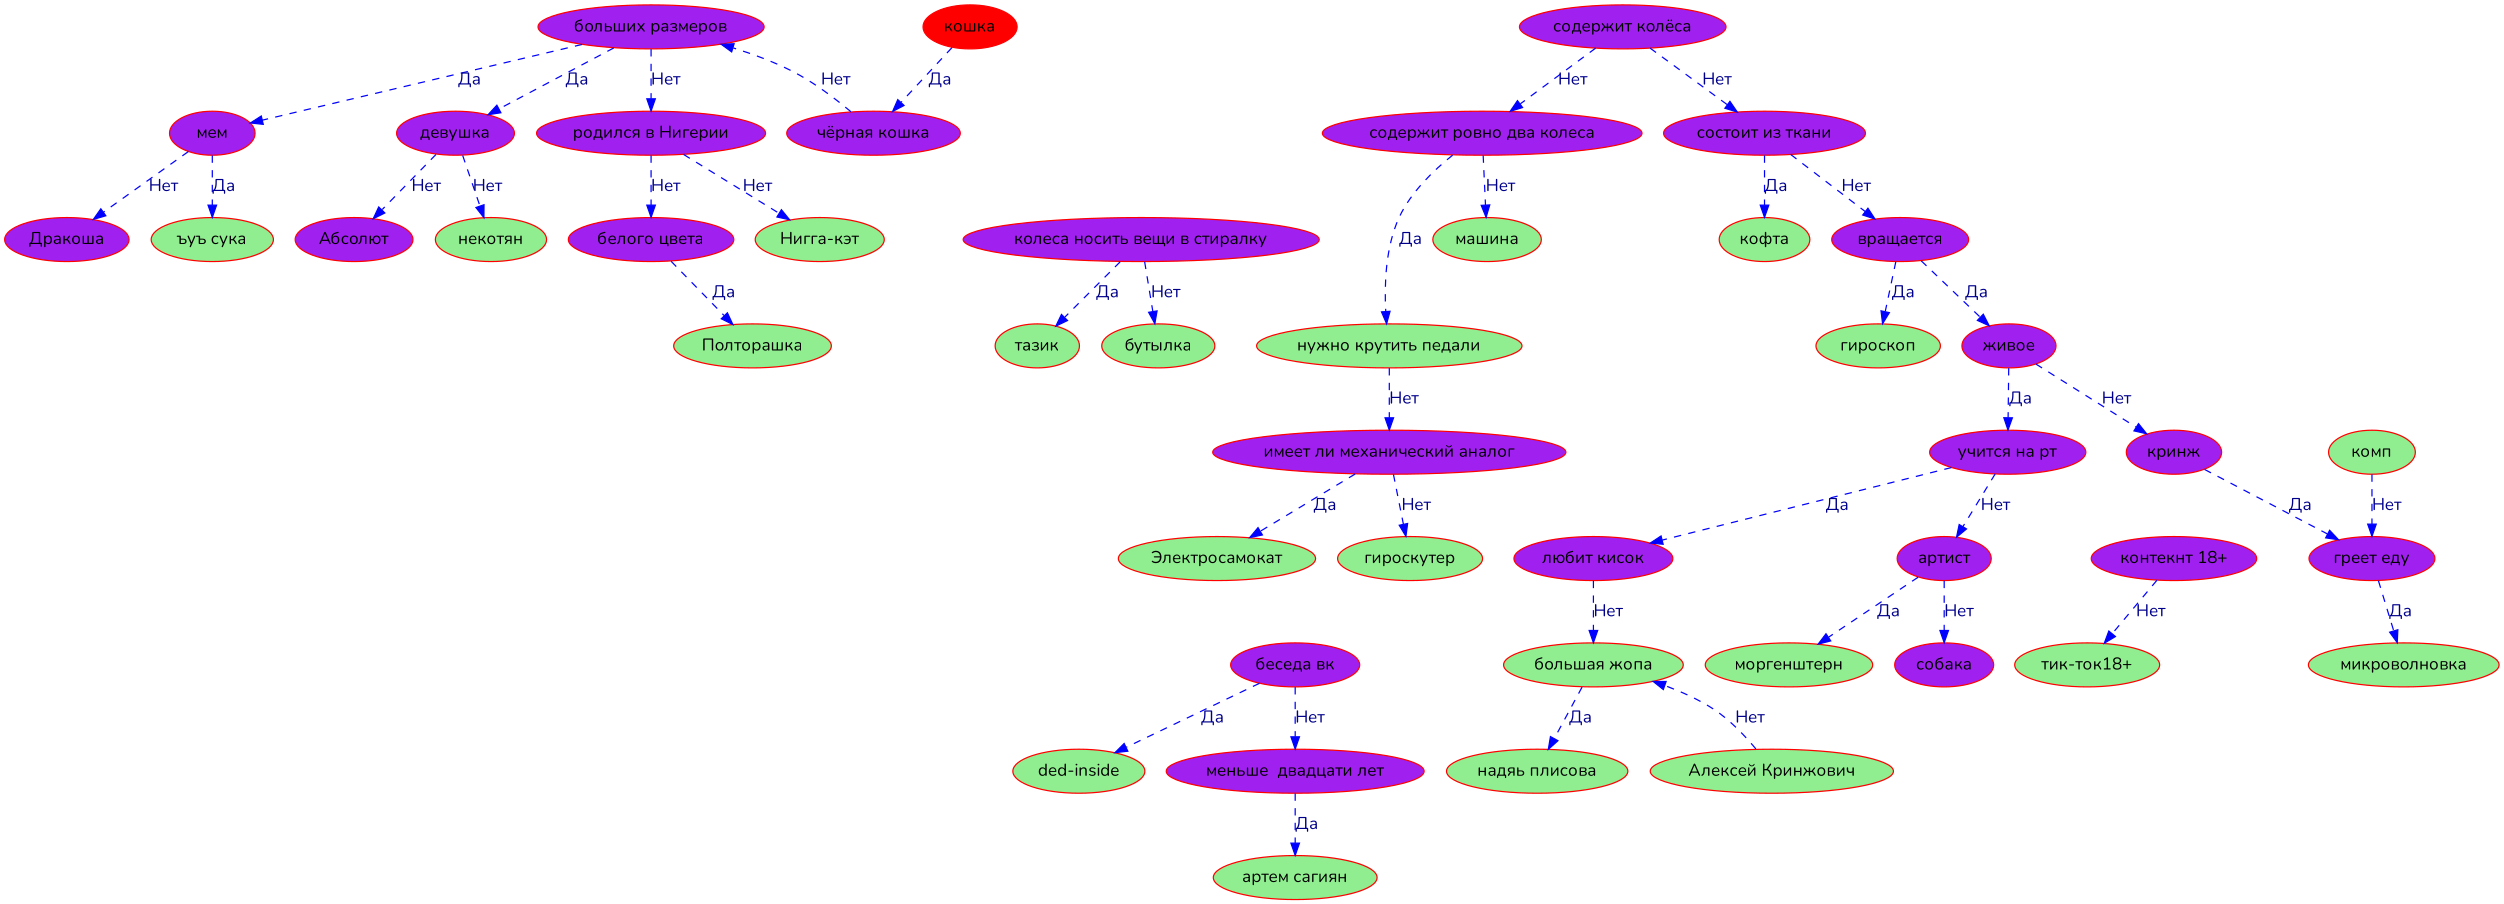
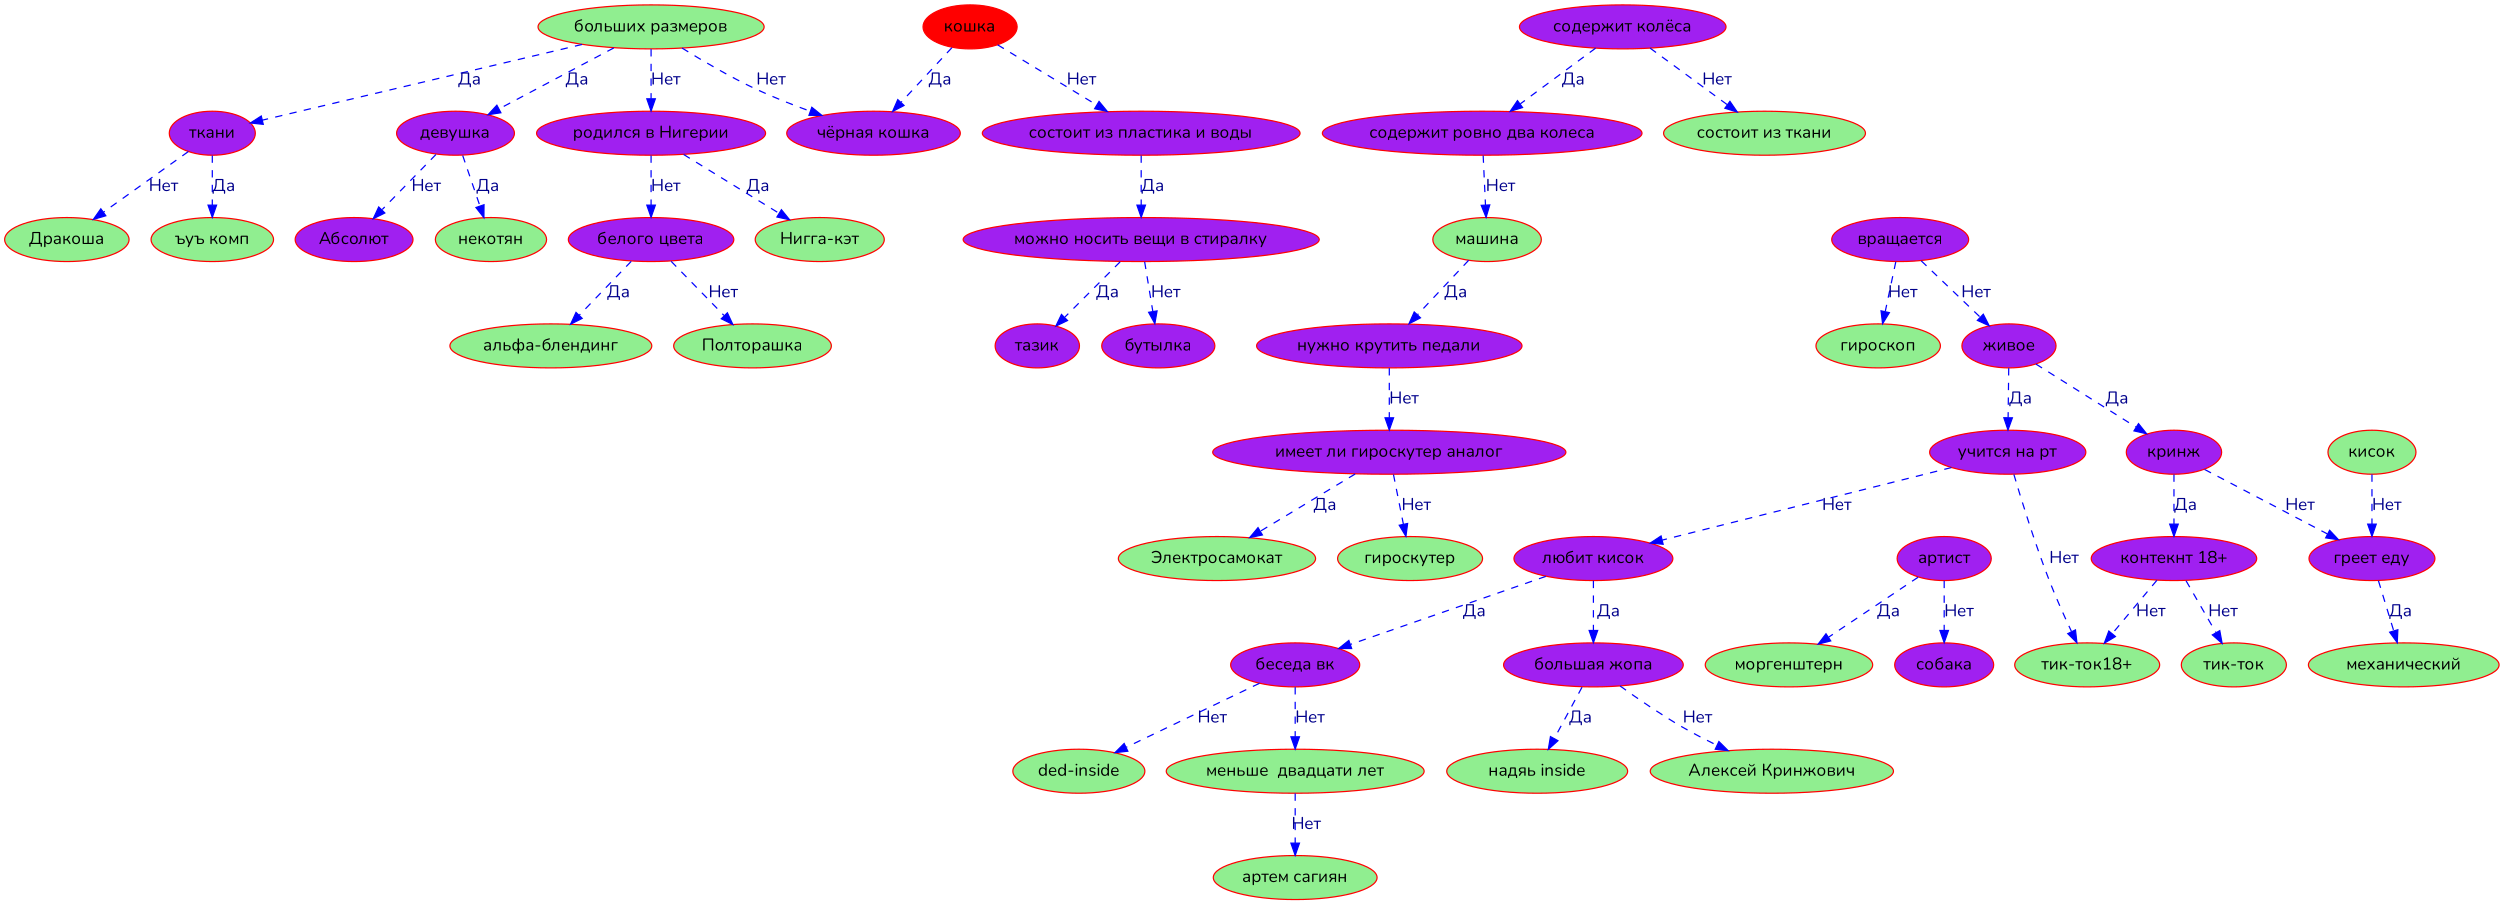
(651, 27) -> (651, 27)
(796, 73) -> (744, 83)
(1573, 80) -> (1573, 80)
(212, 133) -> (212, 133)
none -> (1141, 133)
(1765, 133) -> (1765, 133)
(1828, 183) -> none
(488, 186) -> (488, 186)
(758, 186) -> (758, 186)
(1397, 223) -> (1443, 287)
(67, 240) -> (67, 240)
(212, 240) -> (212, 240)
(1141, 240) -> (1141, 240)
(1765, 240) -> none
(724, 293) -> (724, 293)
(1903, 293) -> (1903, 293)
(1977, 293) -> (1977, 293)
none -> (551, 346)
(1037, 346) -> (1037, 346)
(1158, 346) -> (1158, 346)
(1389, 346) -> (1389, 346)
(2117, 399) -> (2117, 399)
(1389, 452) -> (1389, 452)
(2372, 452) -> (2372, 452)
none -> (2174, 499)
(1979, 500) -> (2040, 554)
(1837, 505) -> (1837, 505)
(2300, 505) -> (2300, 505)
none -> (1448, 610)
(1609, 612) -> (1609, 612)
(1593, 665) -> (1593, 665)
none -> (2234, 665)
(2404, 665) -> (2404, 665)
(1715, 710) -> (1667, 718)
(1213, 718) -> (1213, 718)
(1295, 771) -> (1295, 771)
(1537, 771) -> (1537, 771)
(1307, 824) -> (1307, 824)
